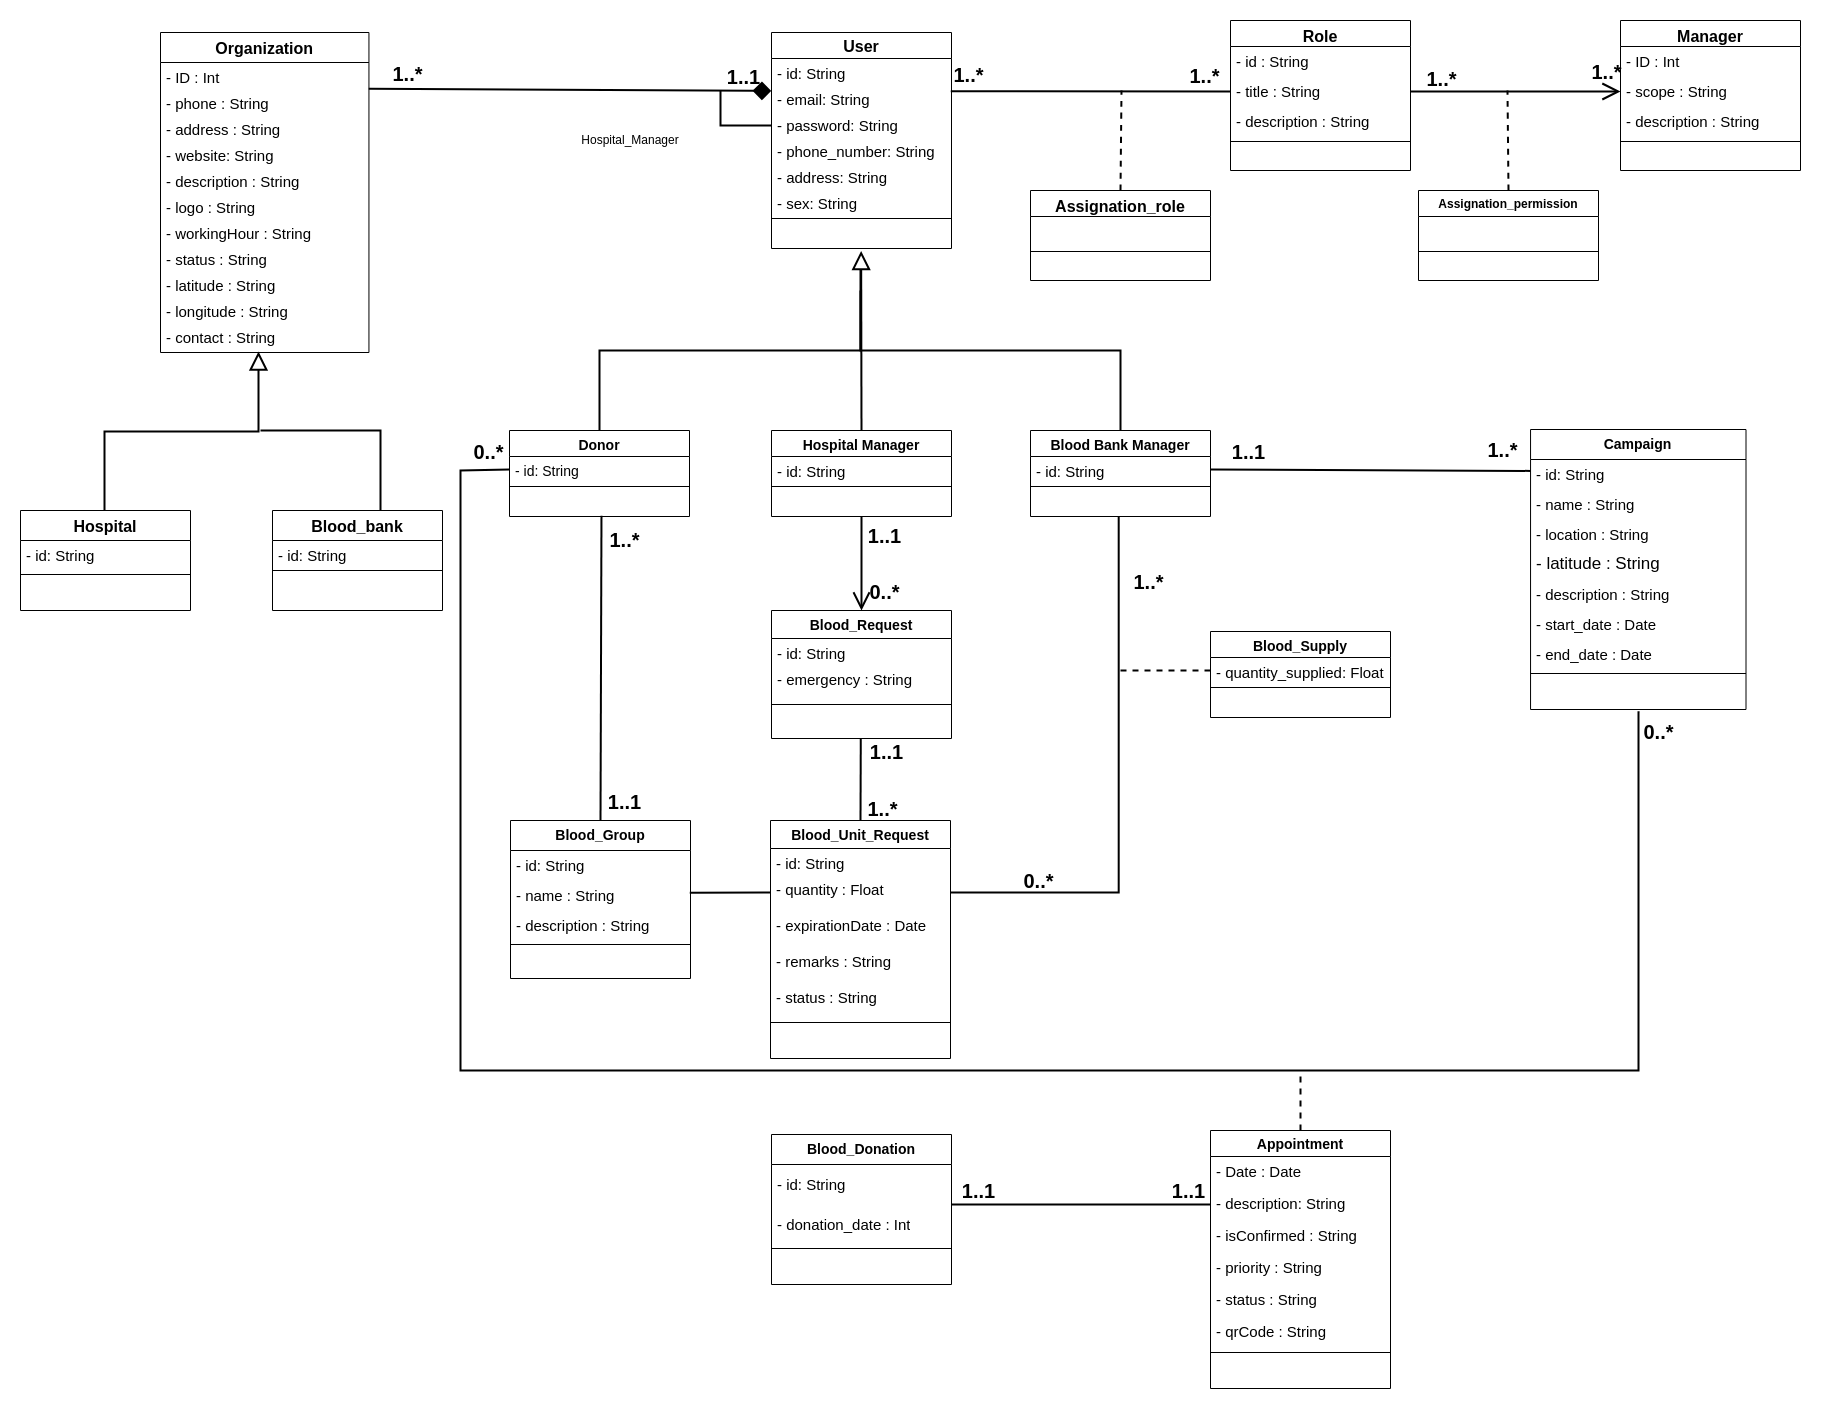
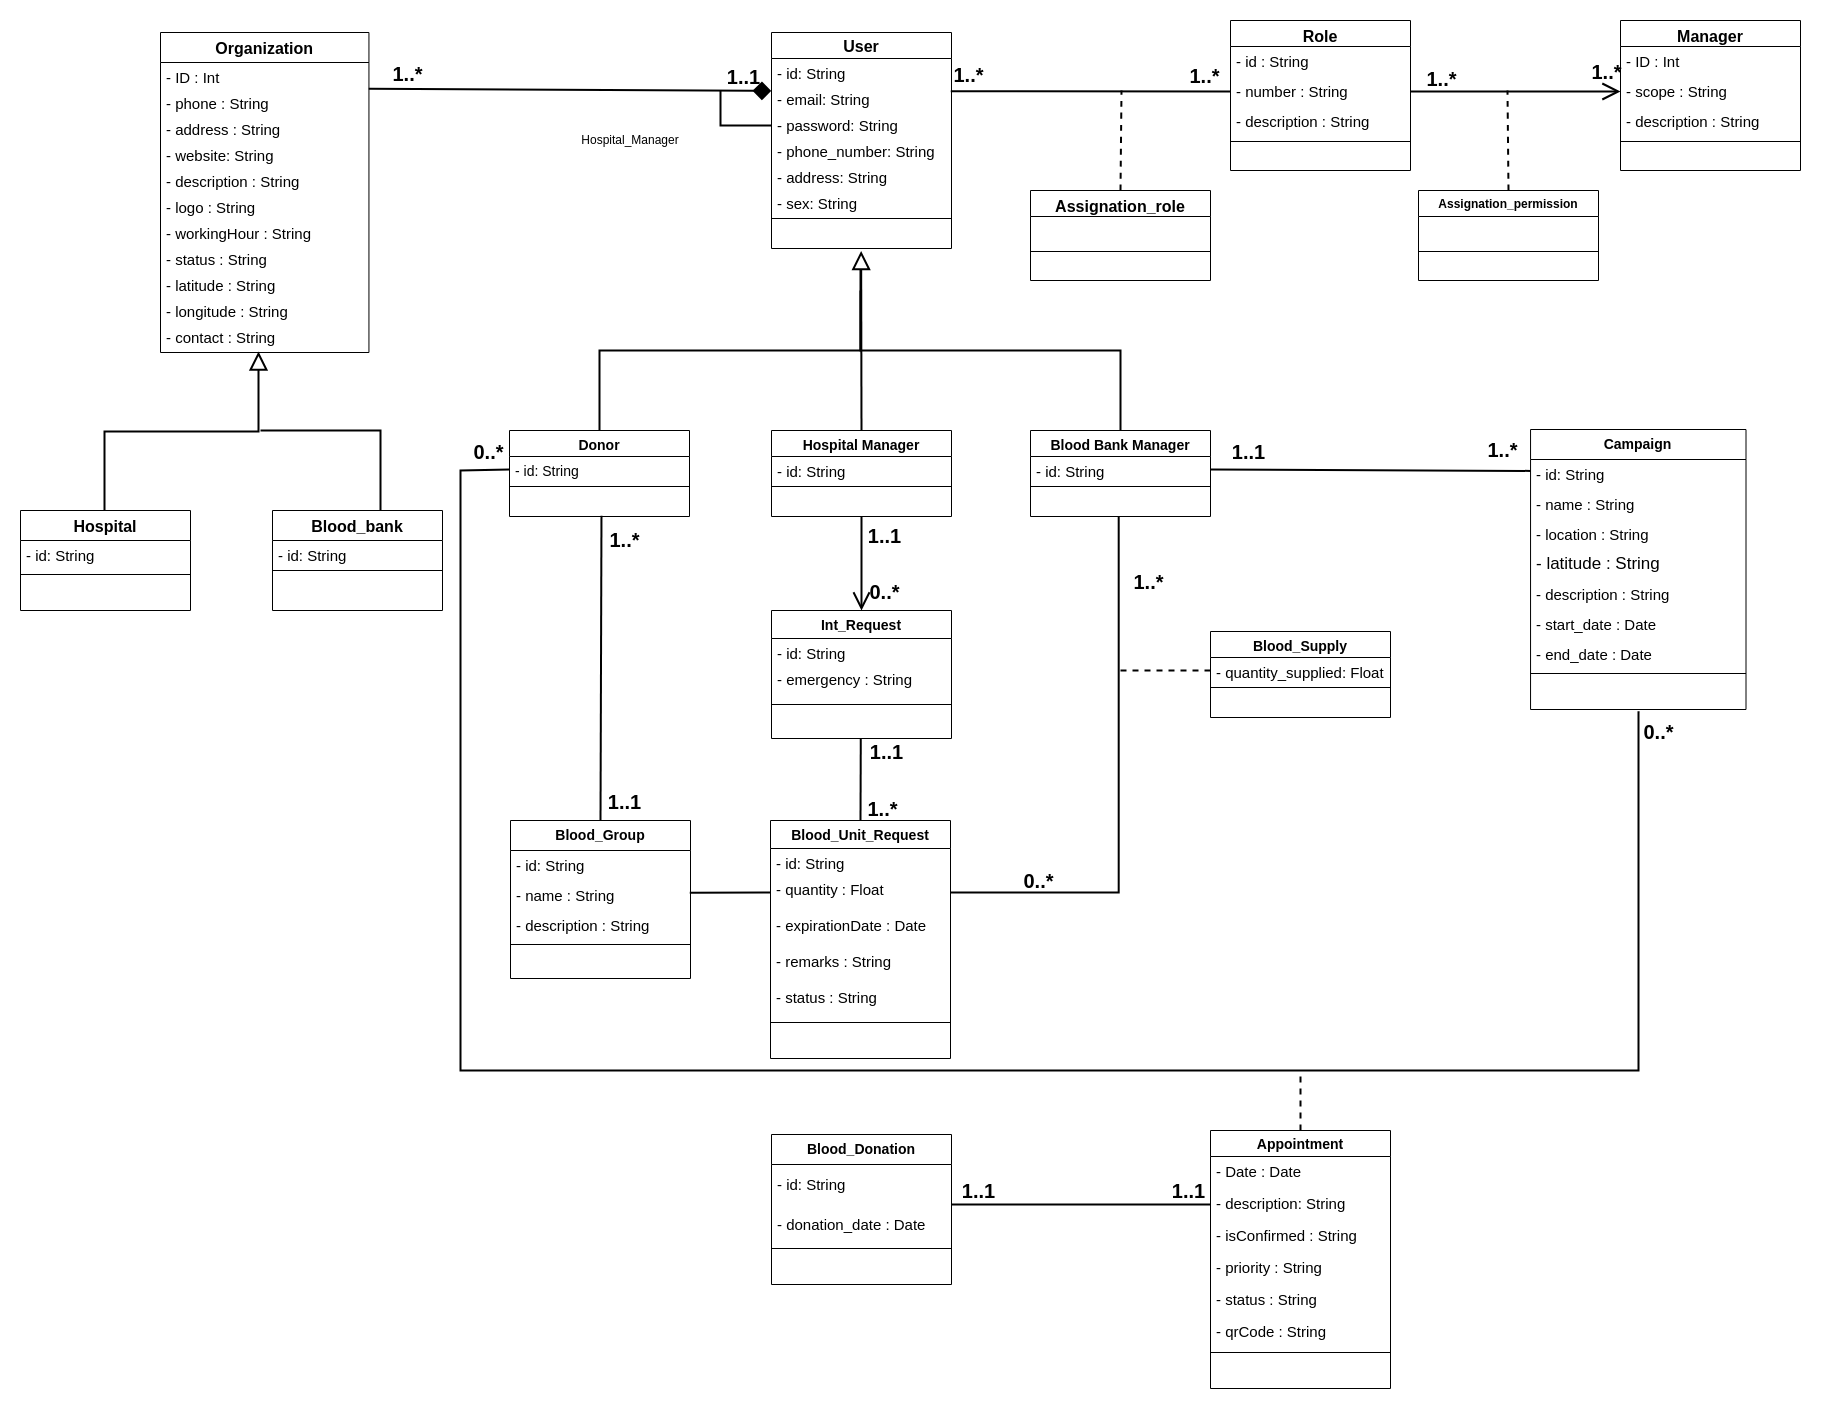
(1290, 92) -> (1298, 92)
(861, 625) -> (861, 625)
(856, 1225) -> (860, 1225)
